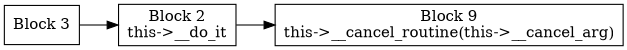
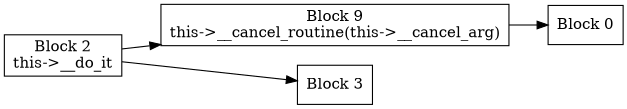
(93, 25) -> (204, 71)
none -> (586, 25)
